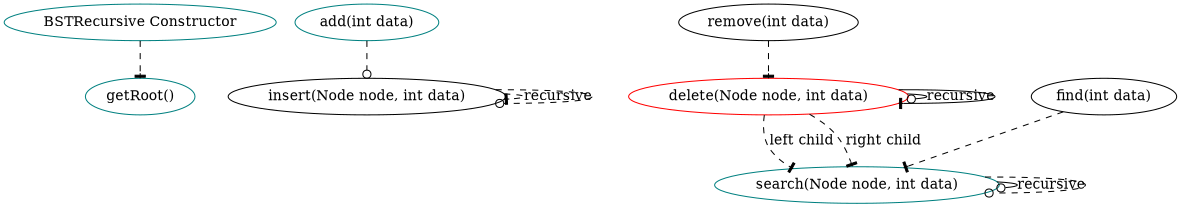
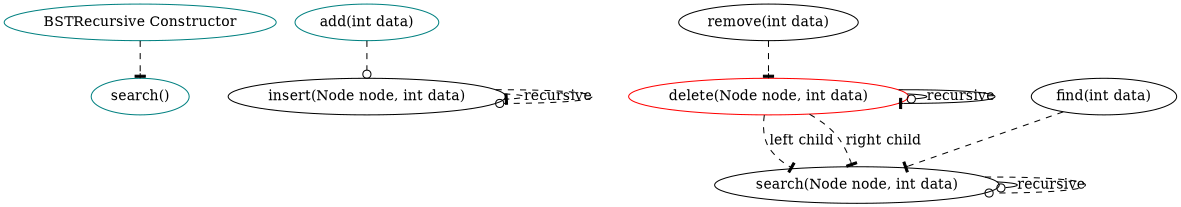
(140, 97) -> (140, 97)
(857, 185) -> (857, 185)
